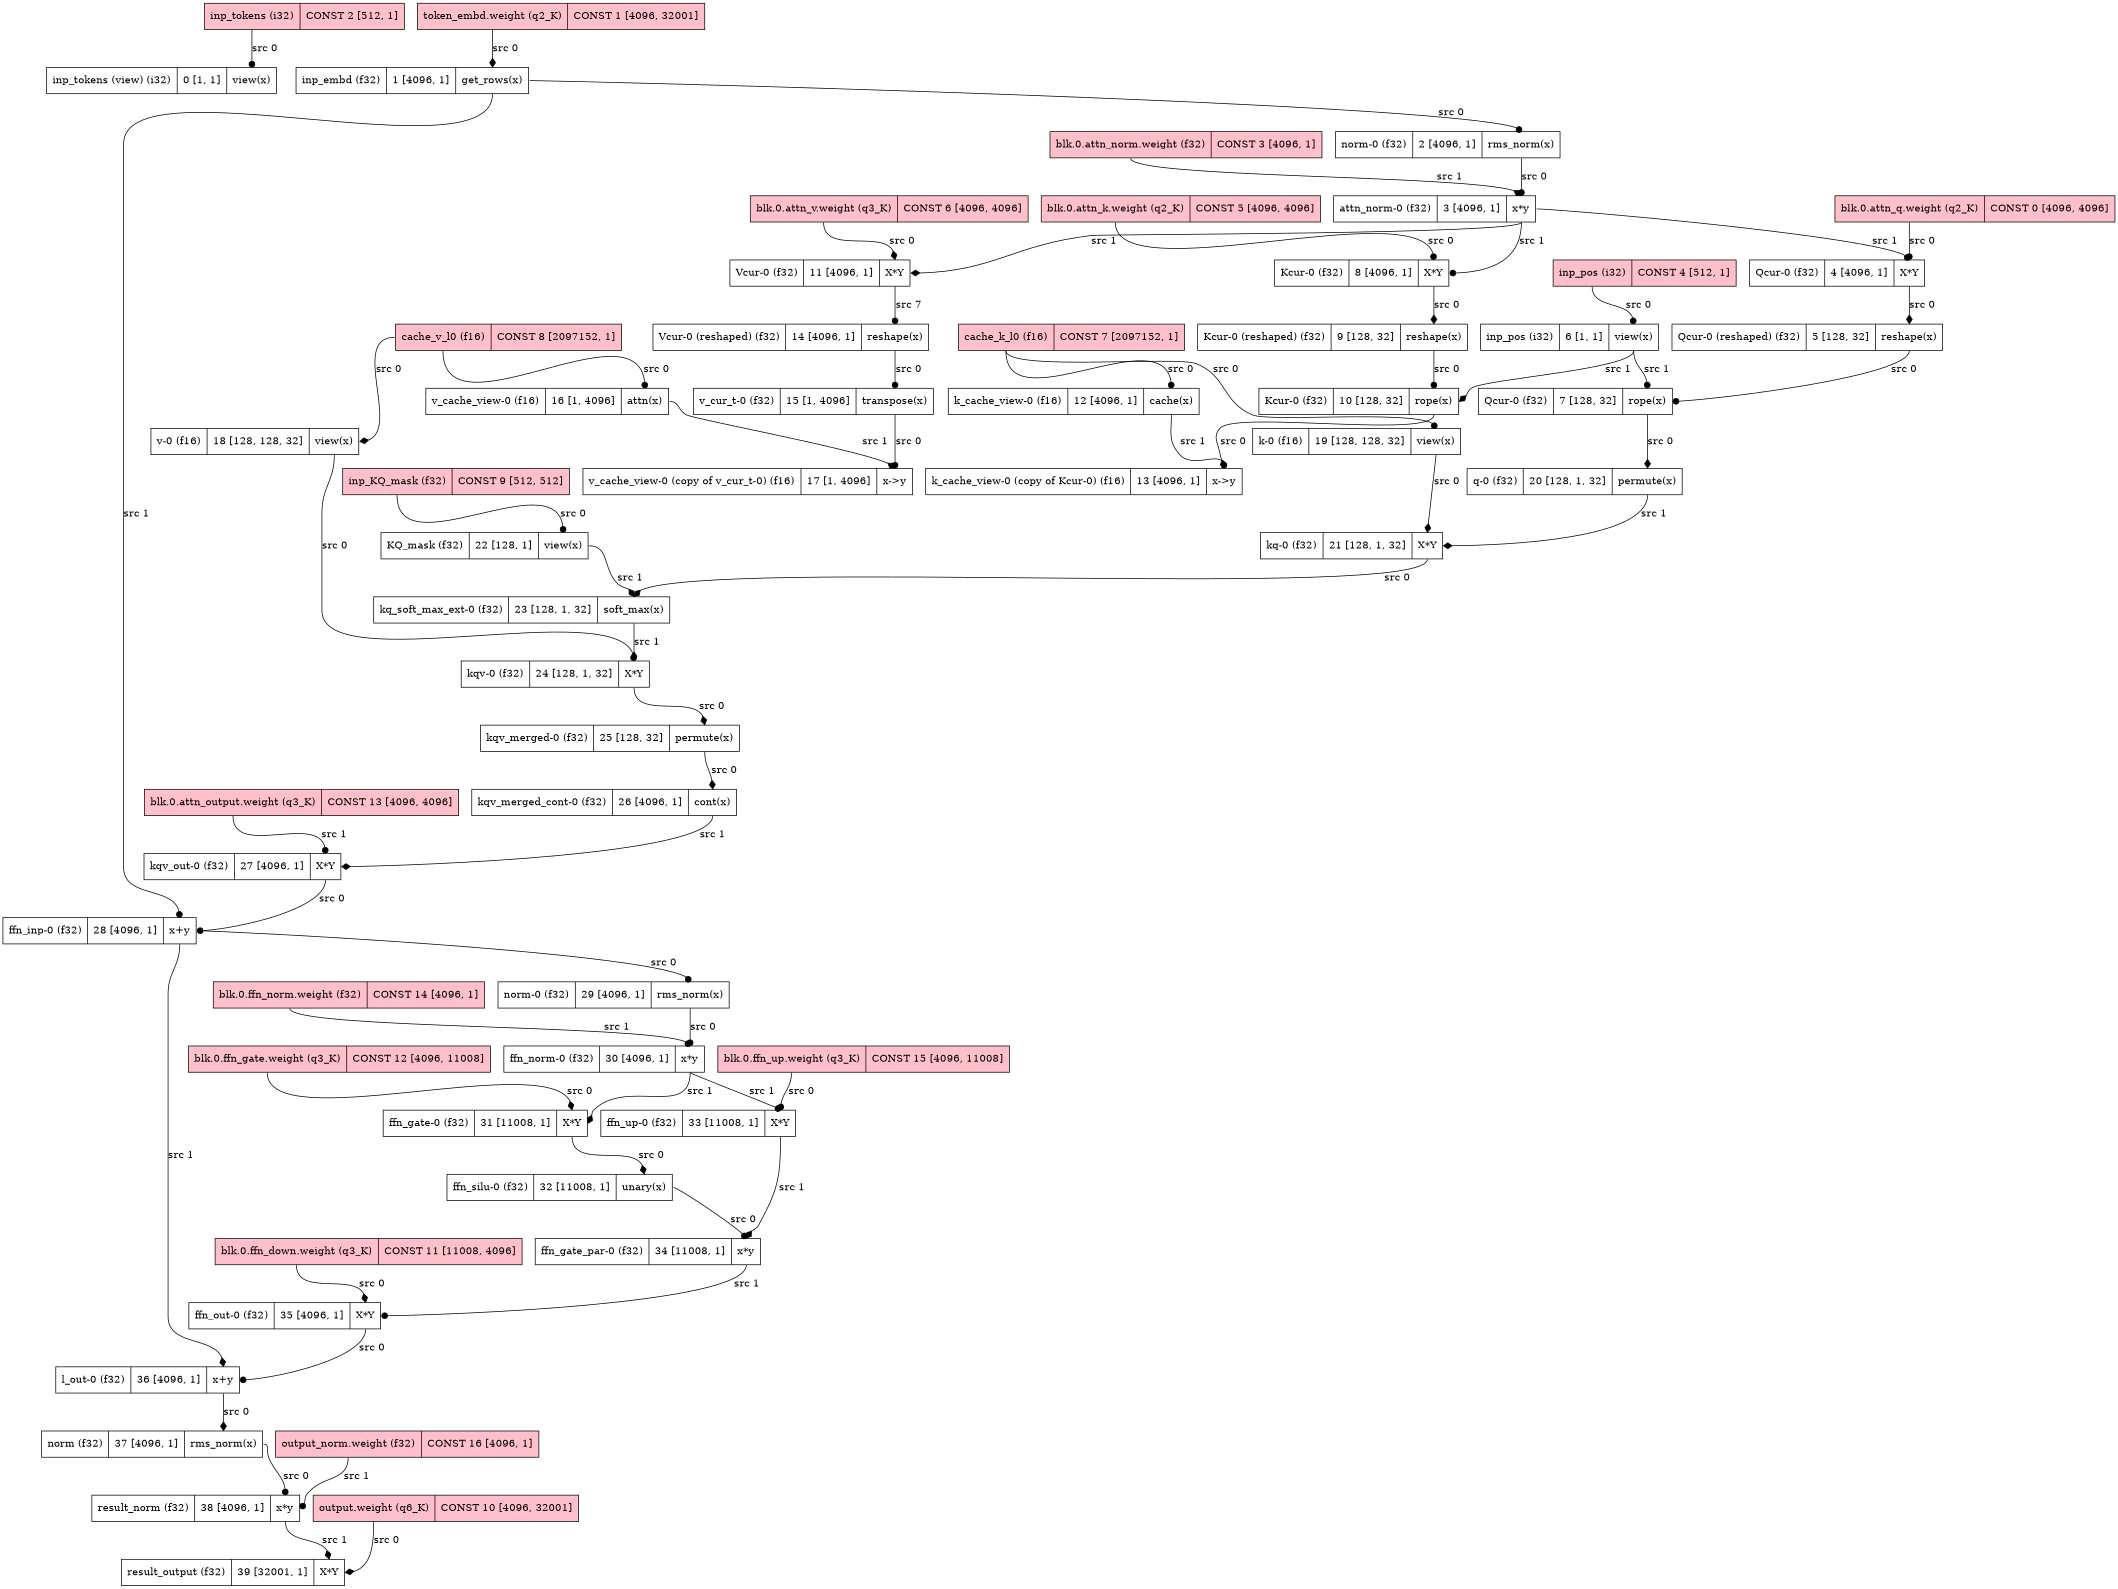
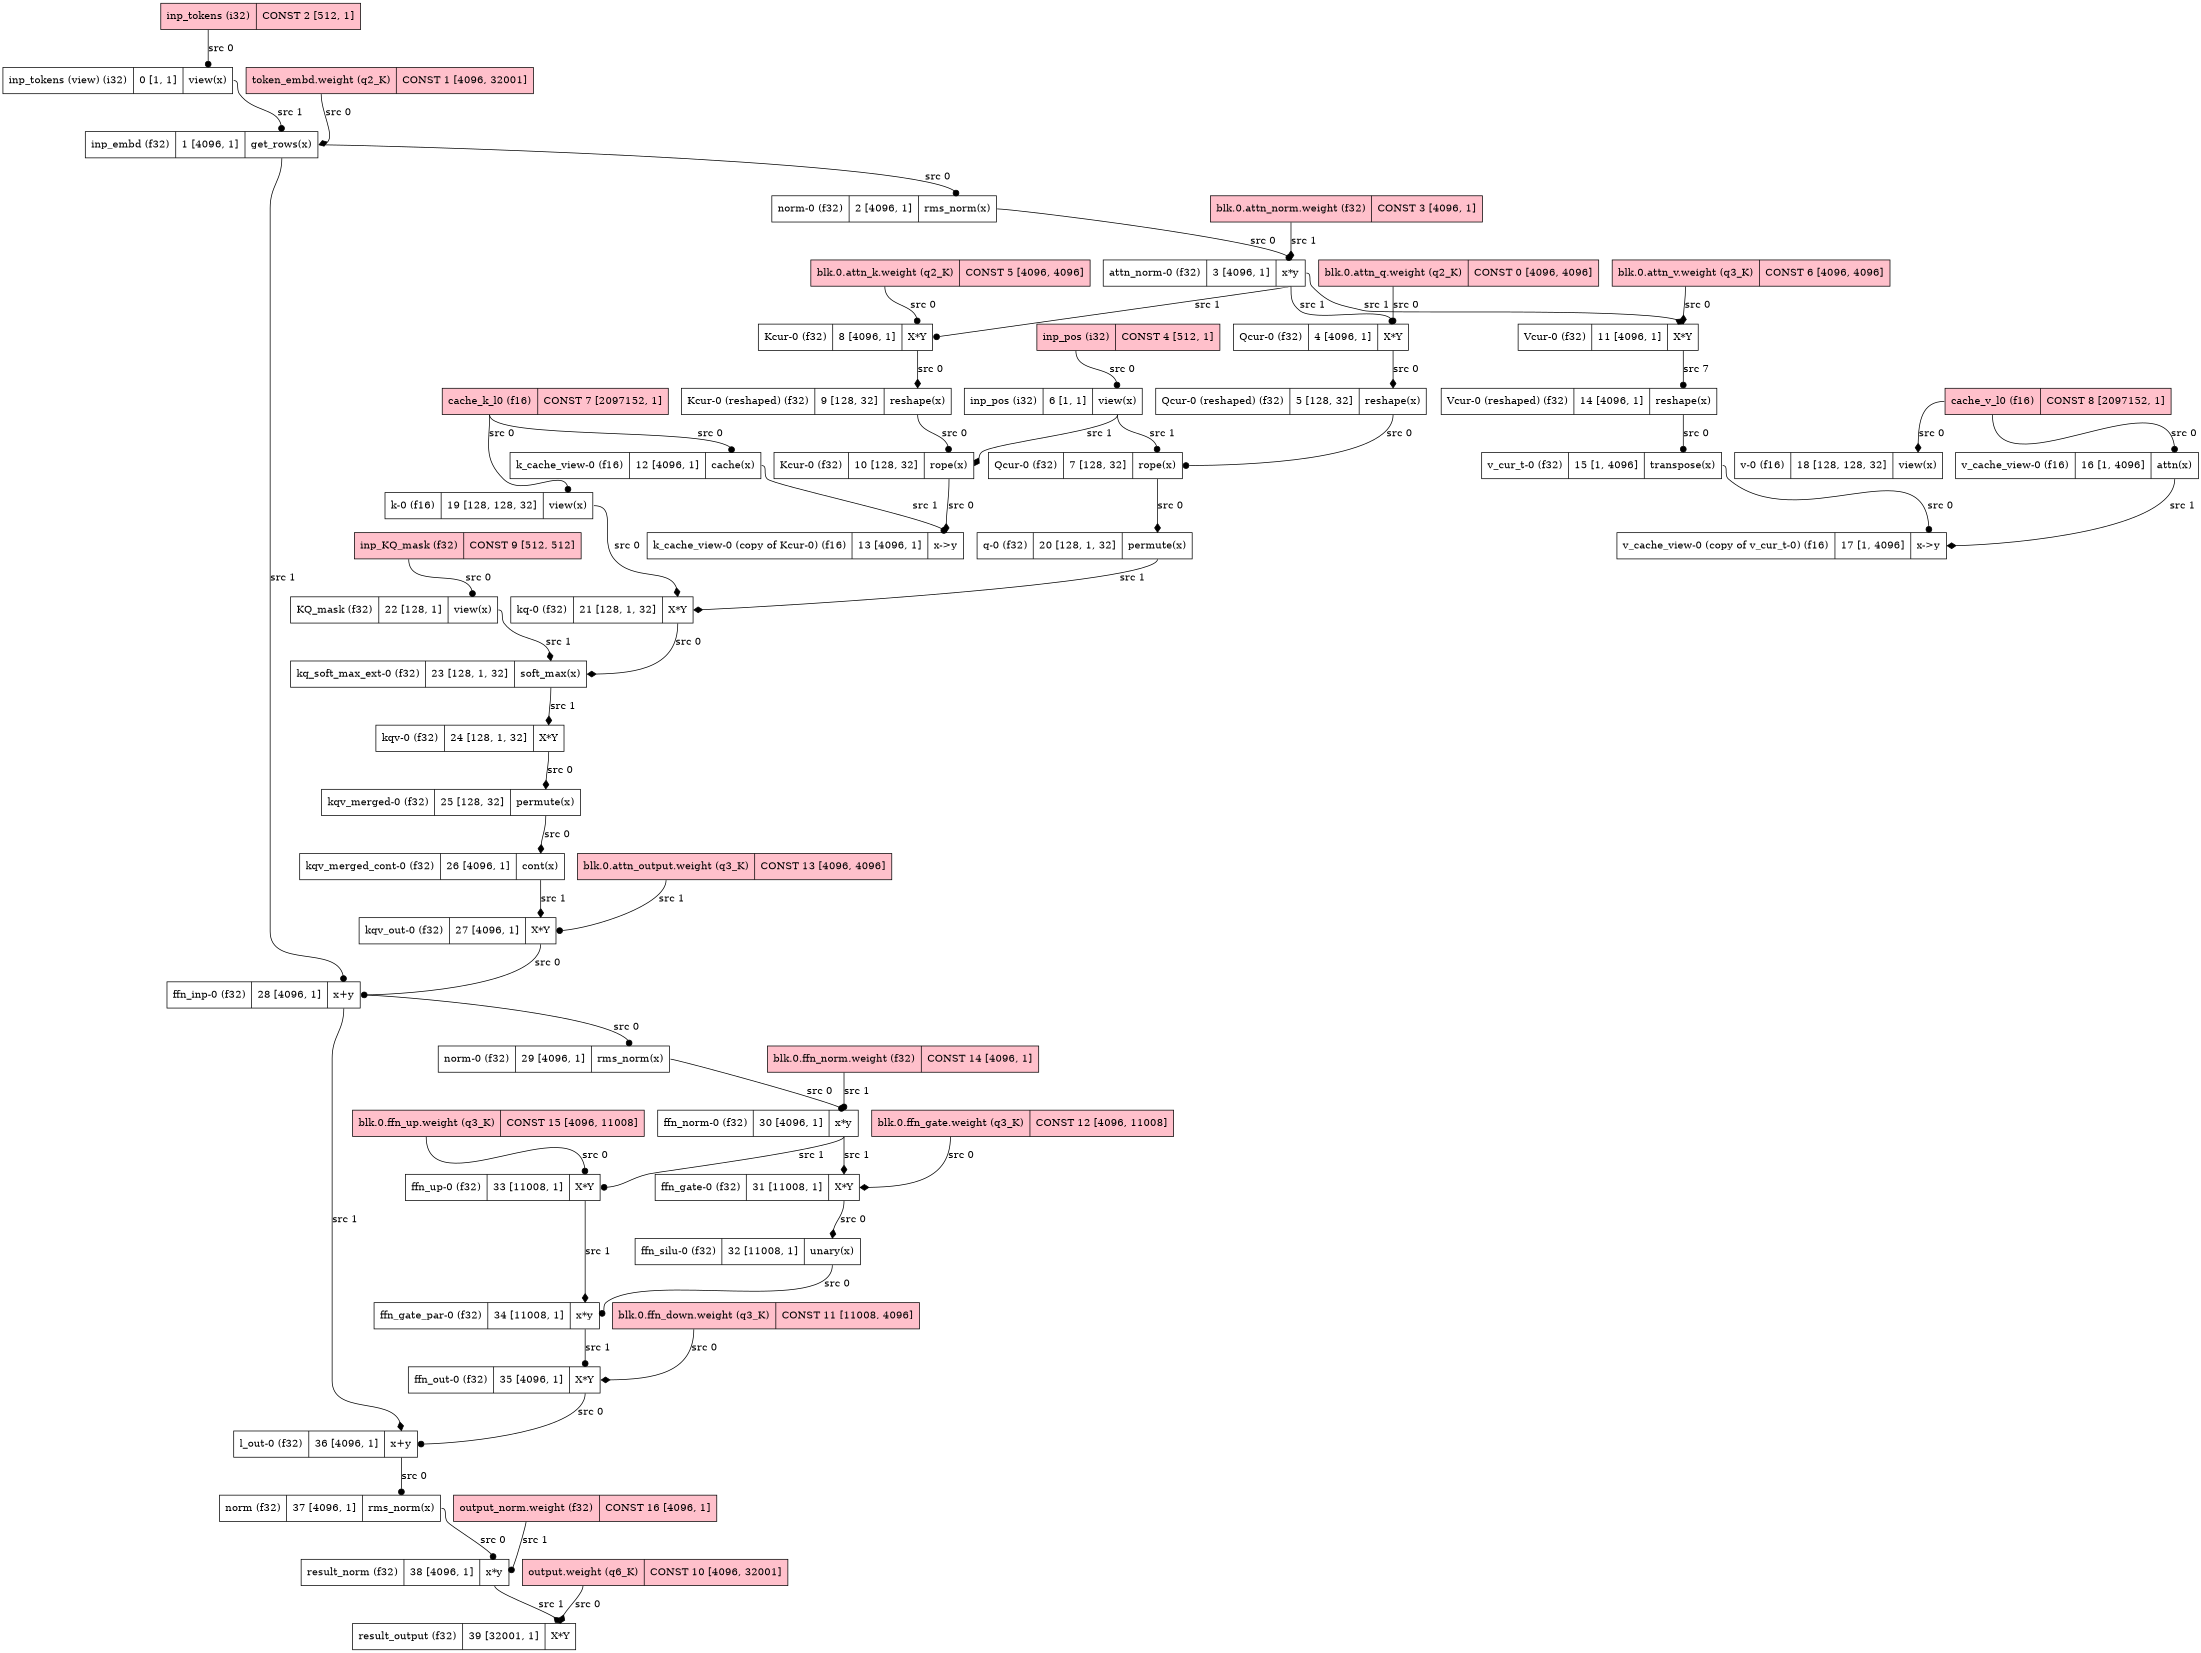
none -> (254, 106)
(396, 639) -> none
(223, 1408) -> (401, 1473)
